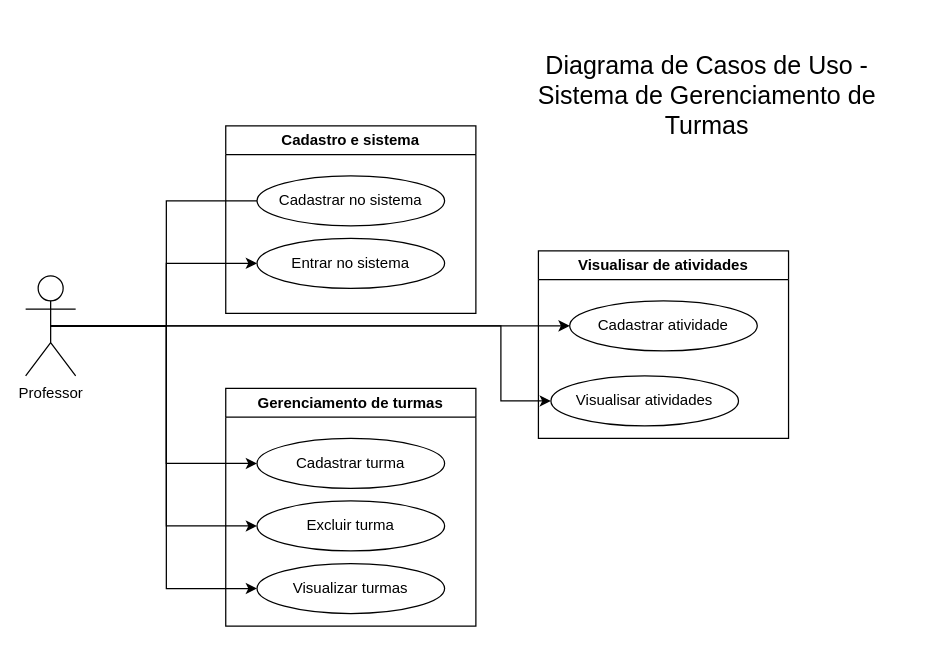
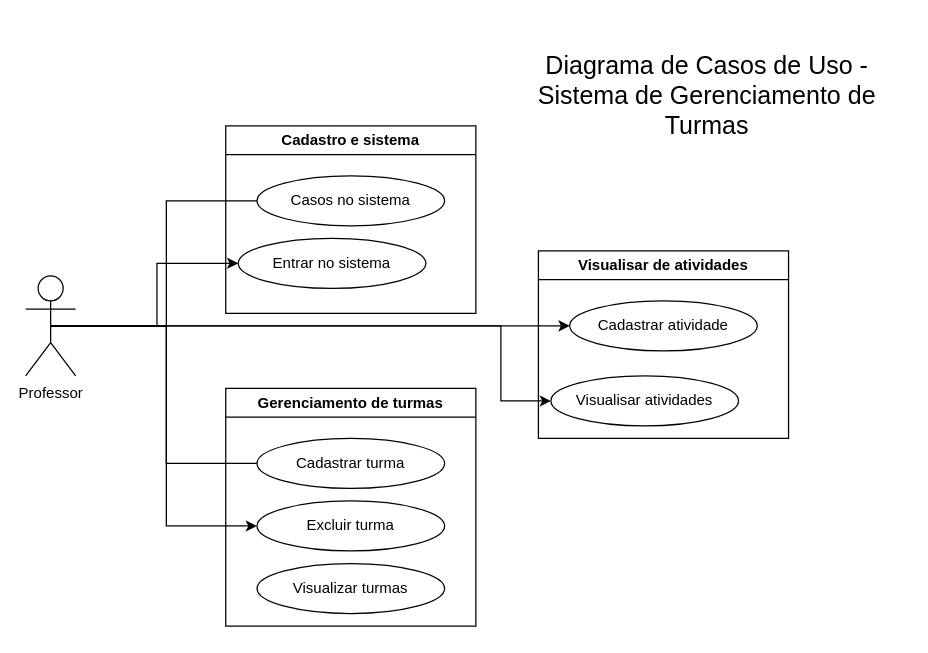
(351, 201) -> (351, 201)
(351, 263) -> (332, 263)
(247, 463) -> (250, 463)
(177, 588) -> none
